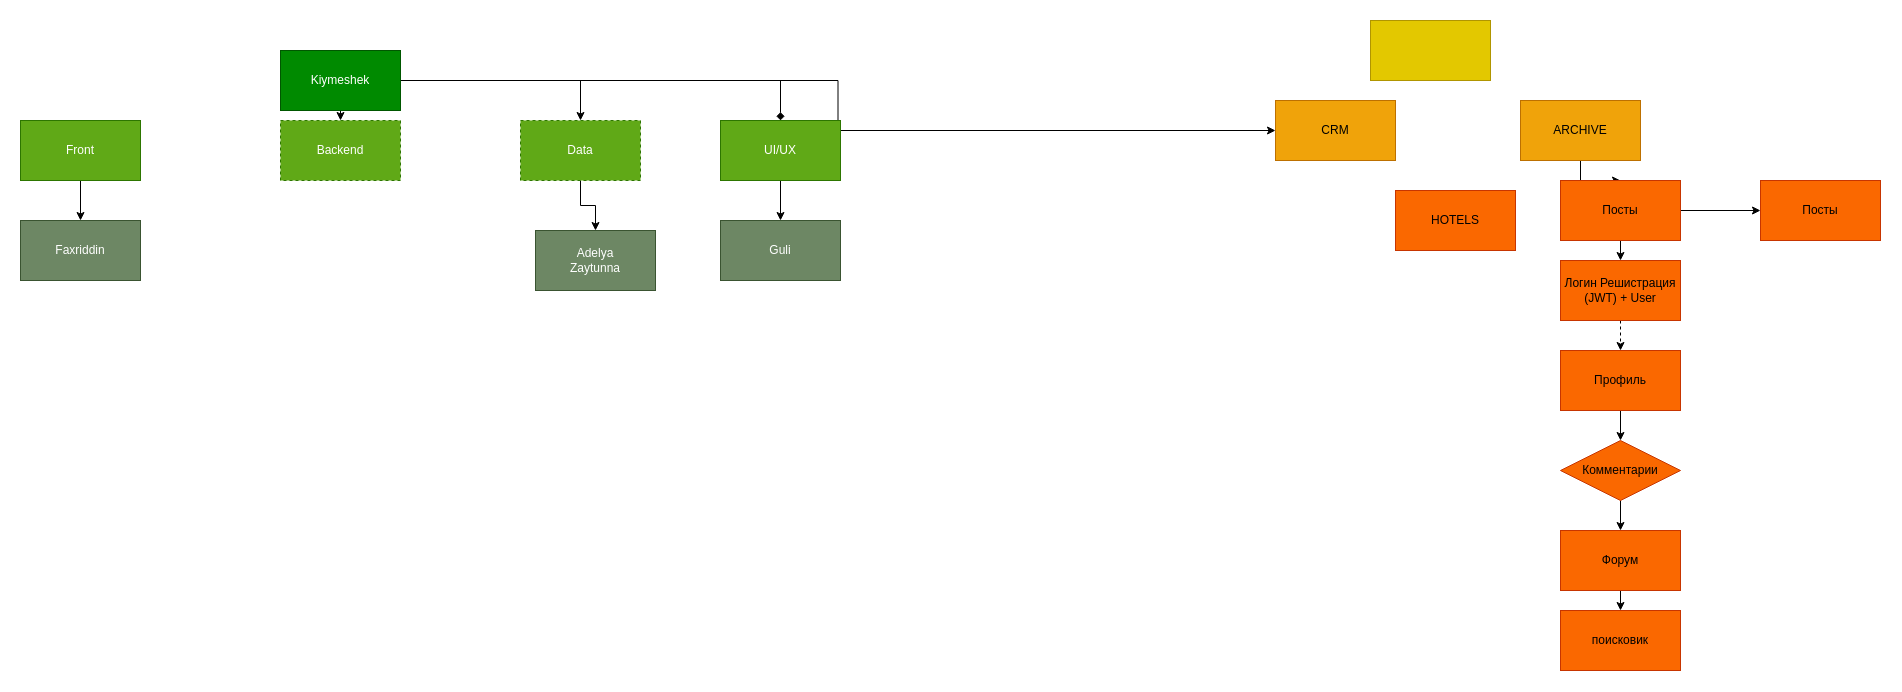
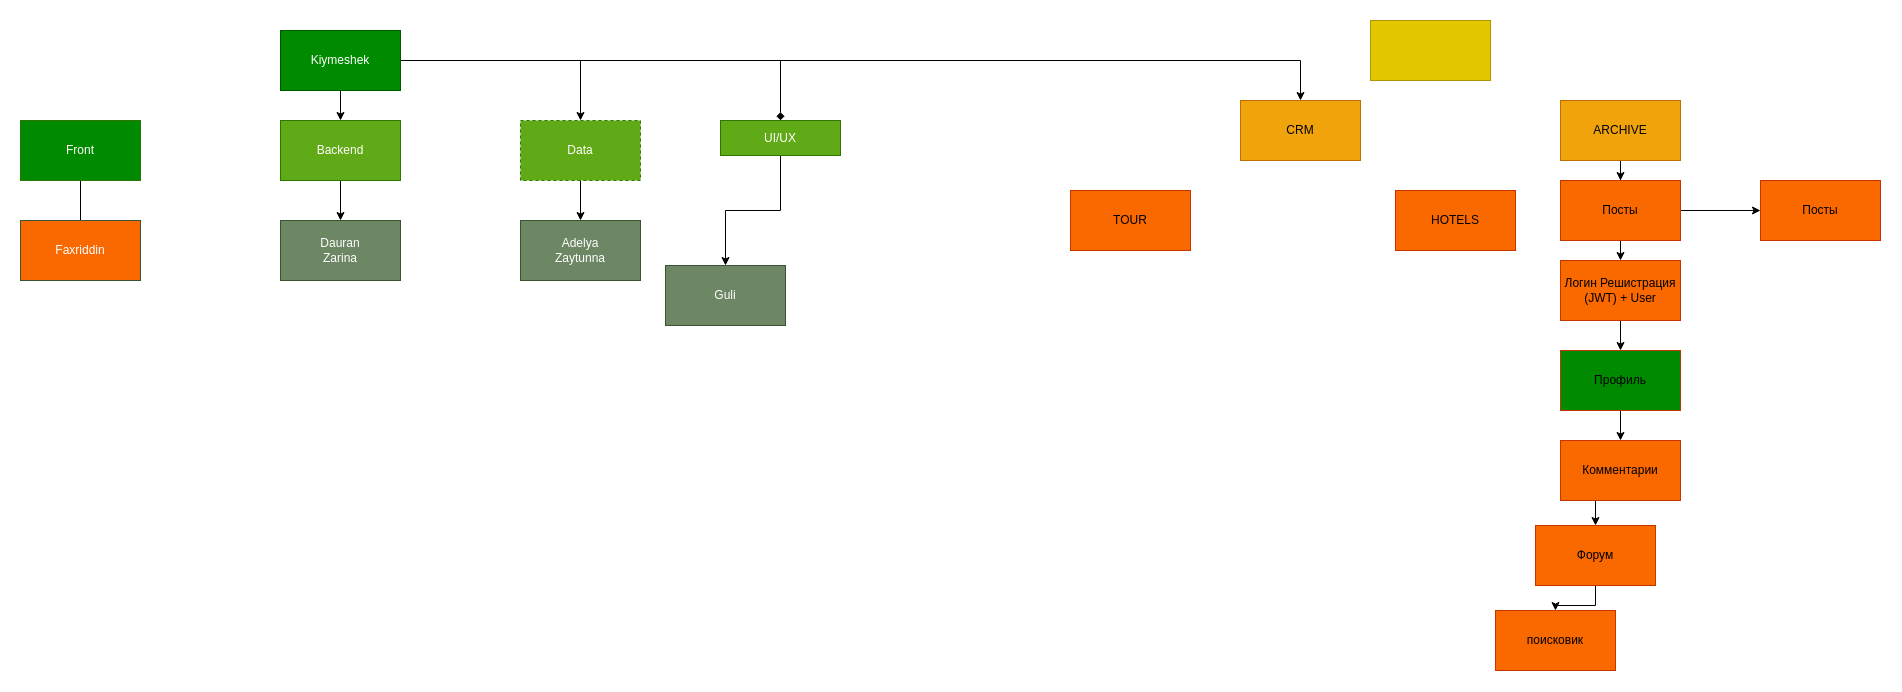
(341, 81) -> (341, 61)
(1336, 131) -> (1301, 131)
(1581, 131) -> (1621, 131)
(81, 151) -> (81, 151)
(341, 151) -> (341, 151)
(781, 151) -> (781, 138)
none -> (341, 197)
(81, 212) -> (81, 216)
none -> (1131, 221)
(81, 251) -> (81, 251)
none -> (341, 251)
(781, 251) -> (726, 296)
(596, 261) -> (581, 251)
(1621, 333) -> (1621, 333)
(1621, 381) -> (1621, 381)
(1621, 471) -> (1621, 471)
(1621, 561) -> (1596, 556)
(1621, 641) -> (1556, 641)
